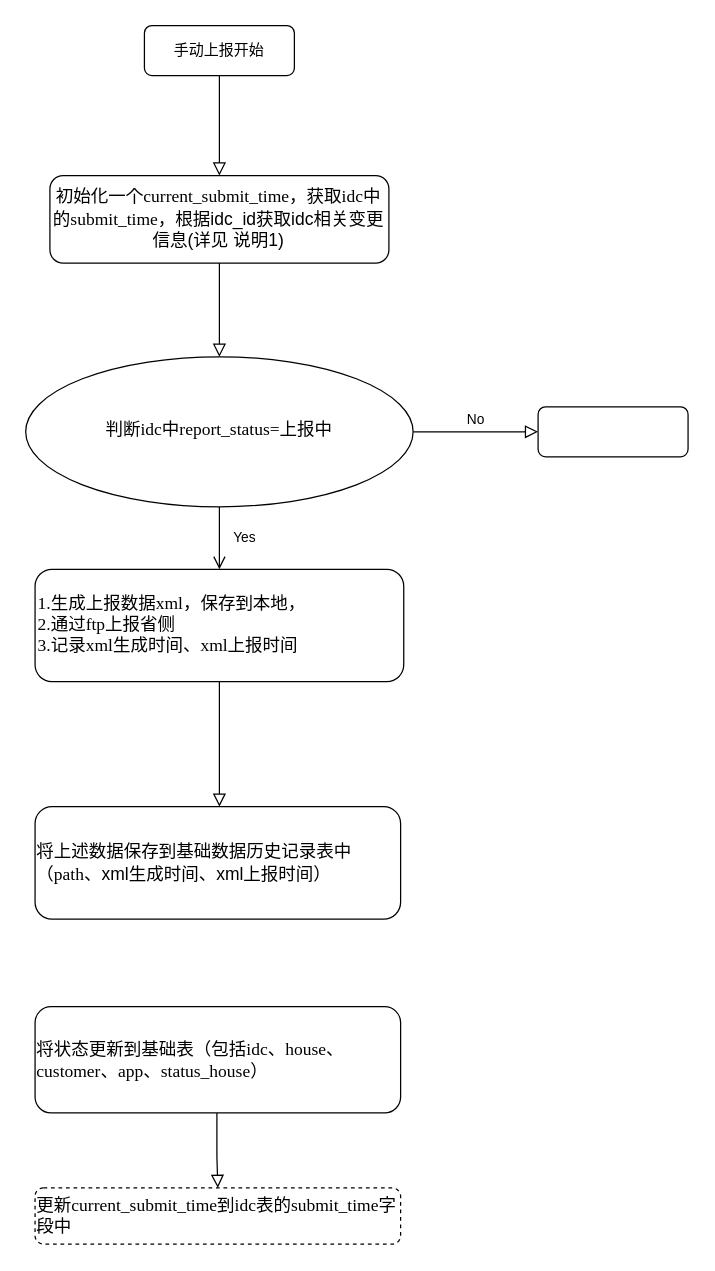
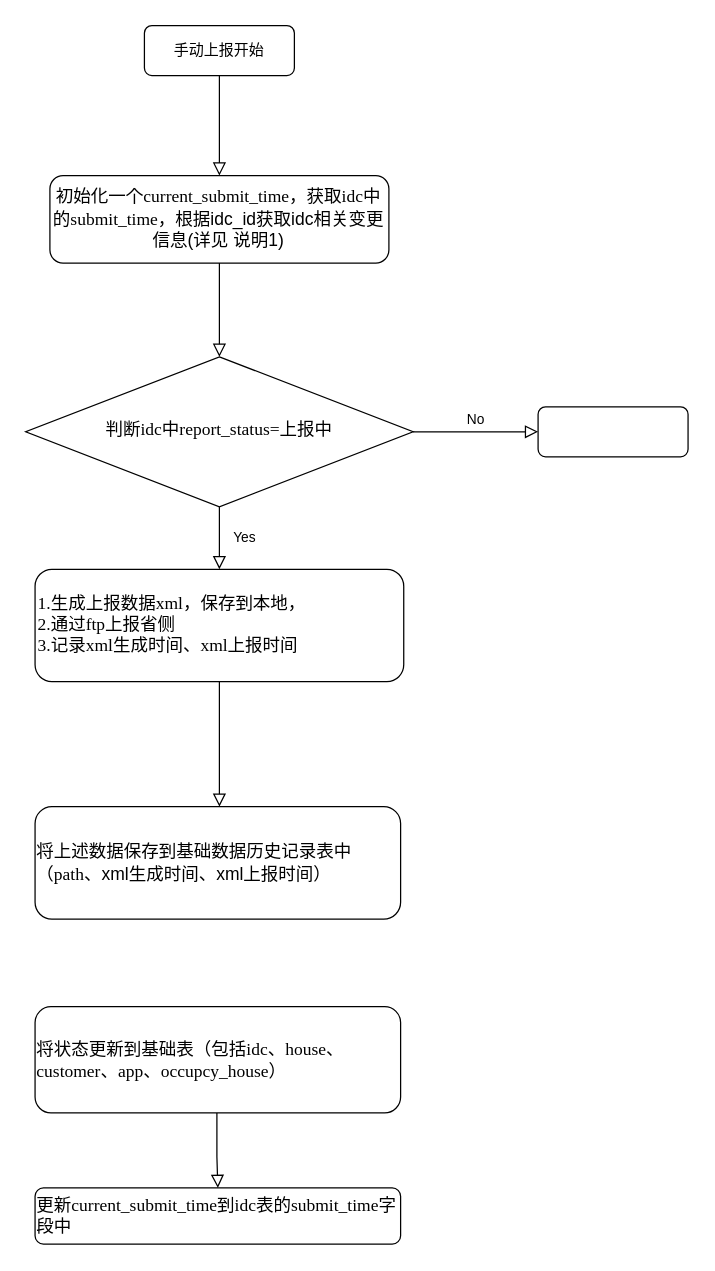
(219, 432) -> (219, 432)
(219, 561) -> (219, 555)
(219, 1061) -> (219, 1061)
(218, 1216) -> (218, 1216)
